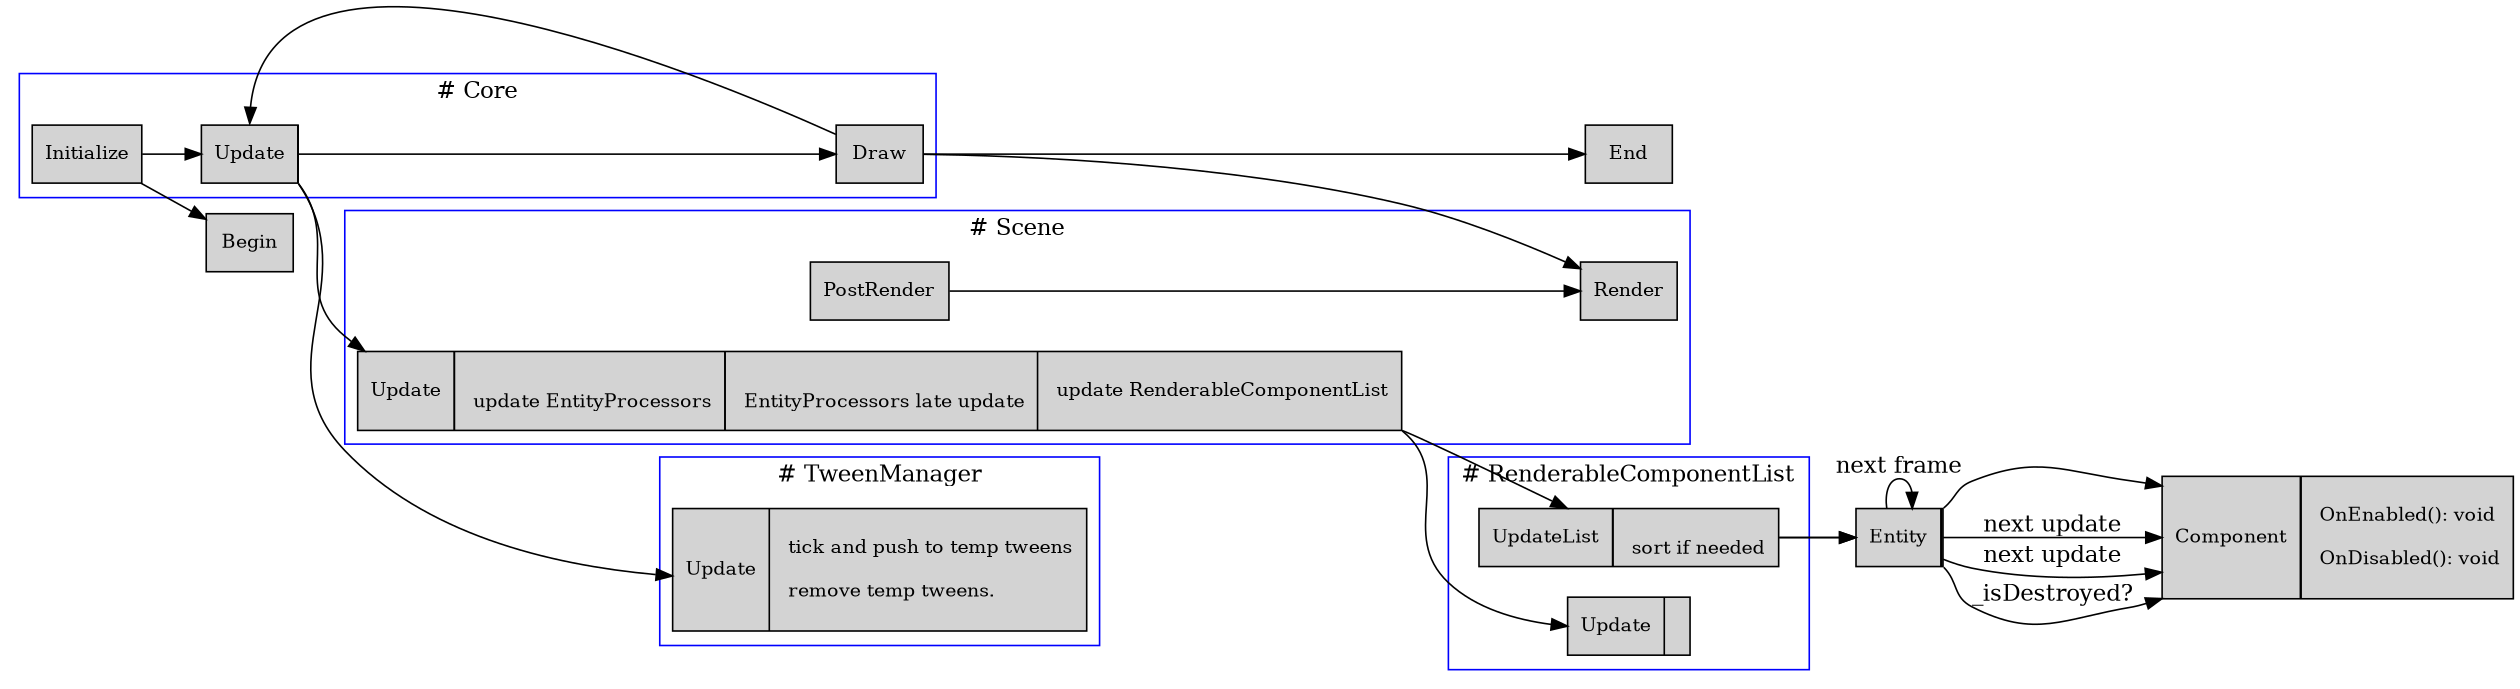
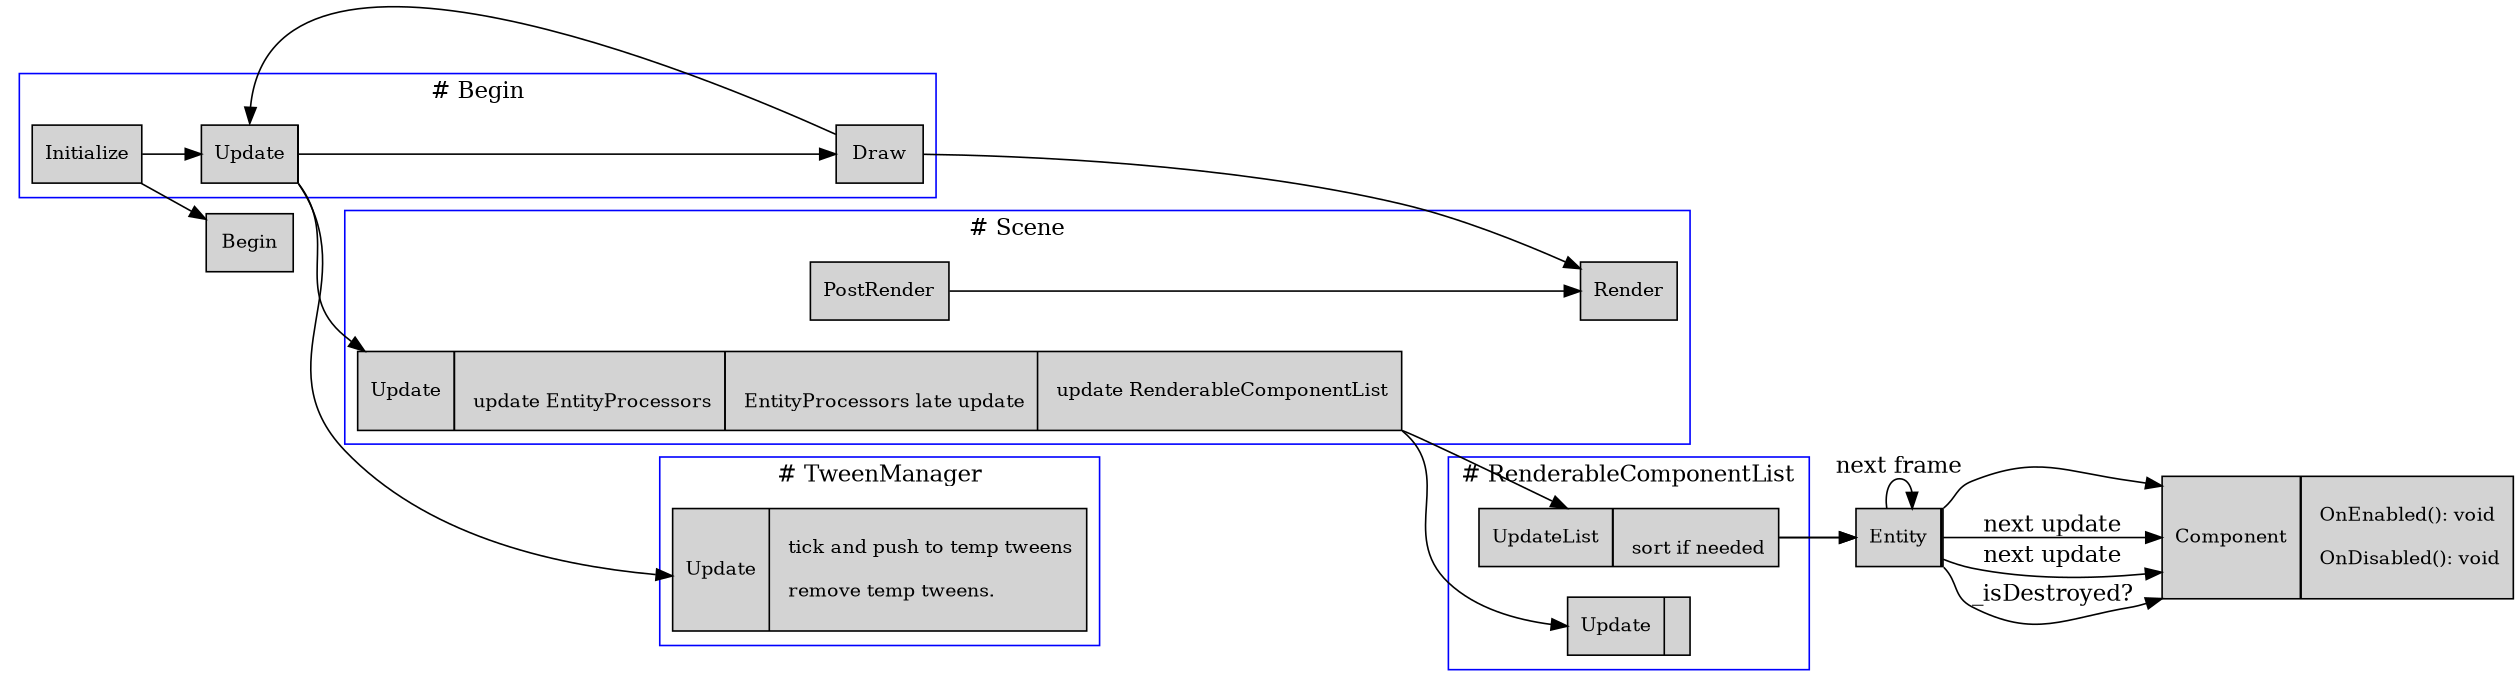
(478, 92) -> (478, 92)
(1629, 154) -> none
